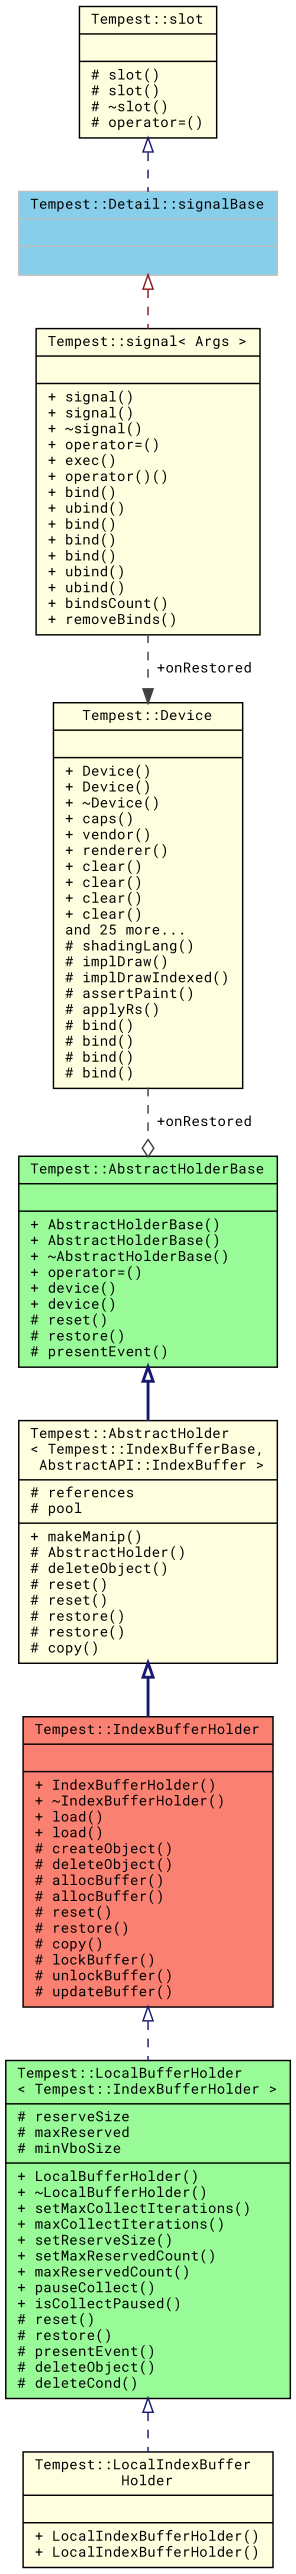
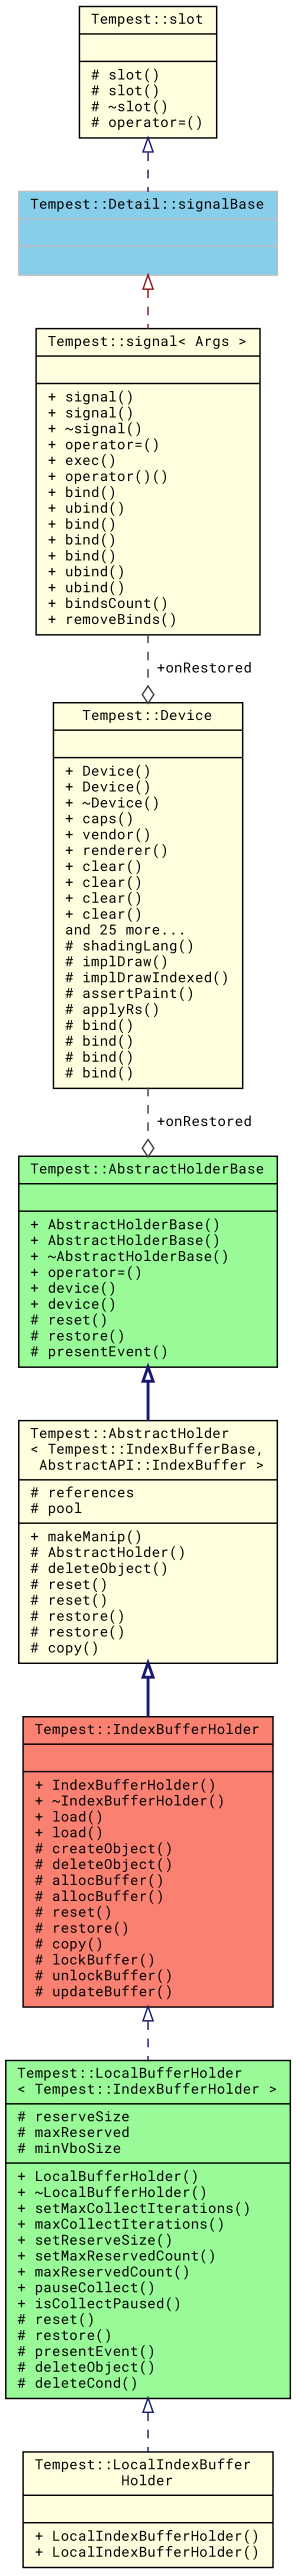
(148, 660) -> (148, 660)
